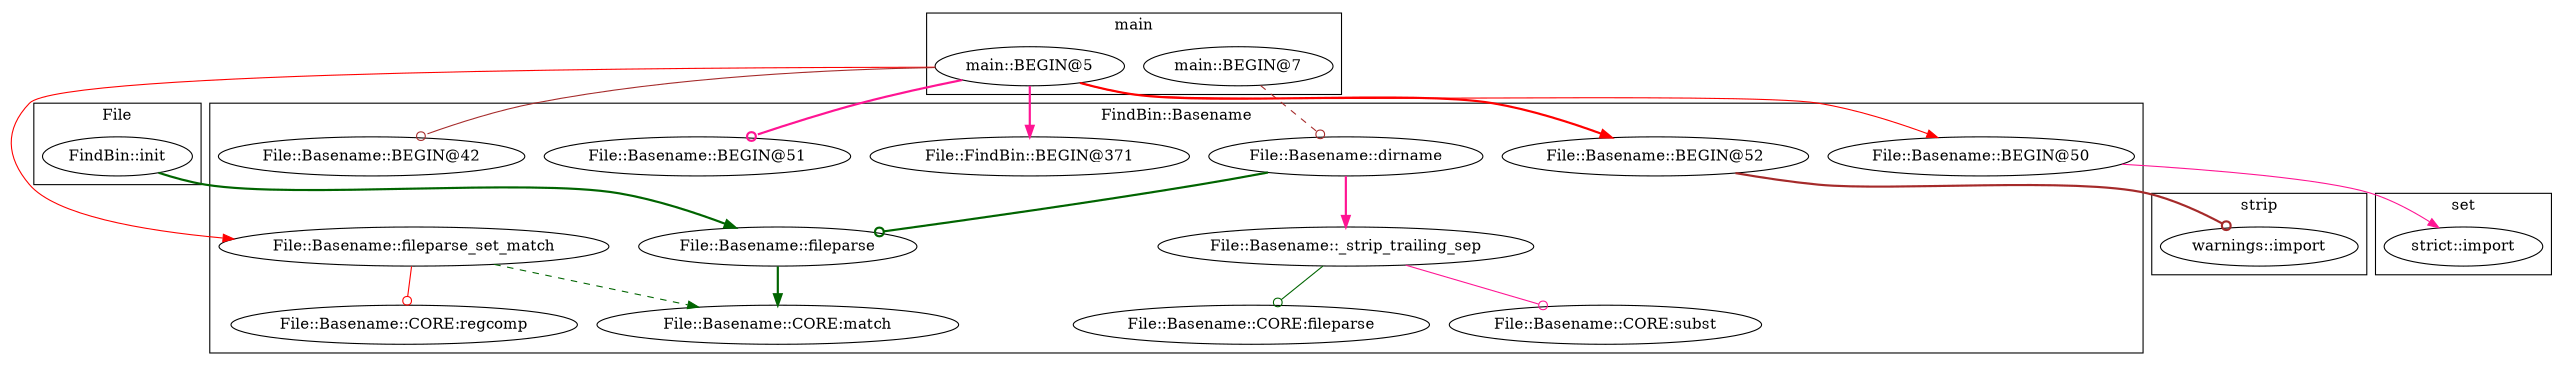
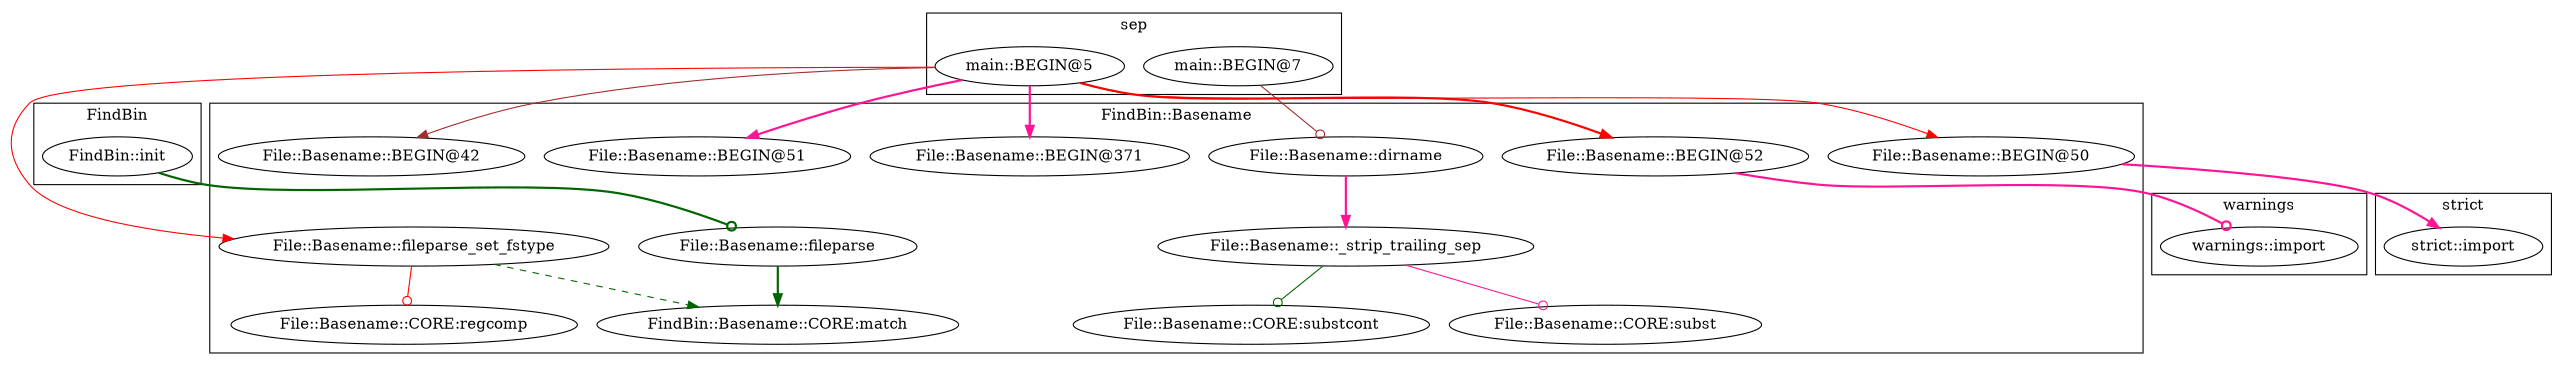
(1134, 26) -> (1134, 26)
(679, 83) -> (679, 83)
(1290, 110) -> (1290, 110)
(834, 111) -> (834, 111)
(117, 116) -> (117, 116)
(1030, 156) -> (1030, 156)
(2280, 177) -> (2280, 177)
(1982, 185) -> (1982, 185)
(444, 188) -> (444, 188)
(1076, 204) -> none
(2259, 206) -> (2259, 206)
(2464, 206) -> (2464, 206)
(414, 247) -> (414, 247)
(778, 325) -> (778, 325)
(1251, 325) -> (1251, 325)
